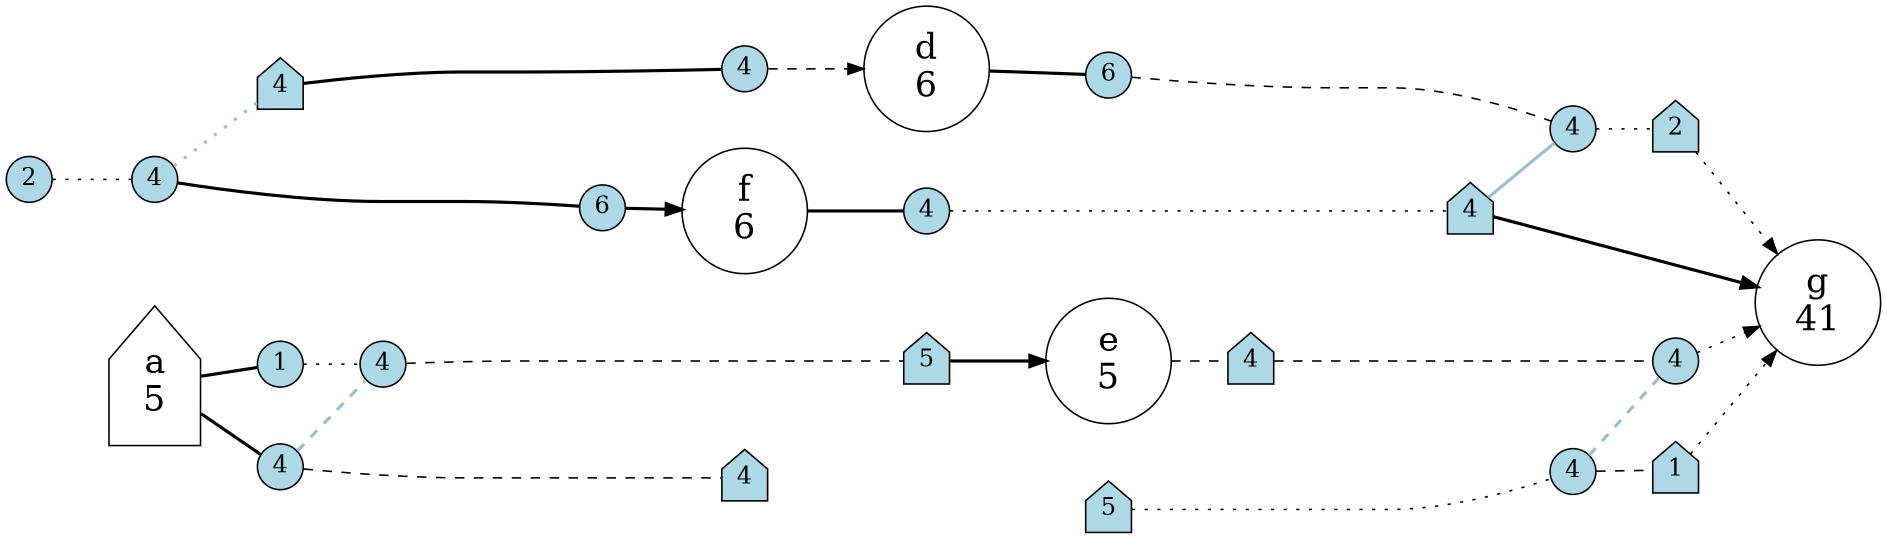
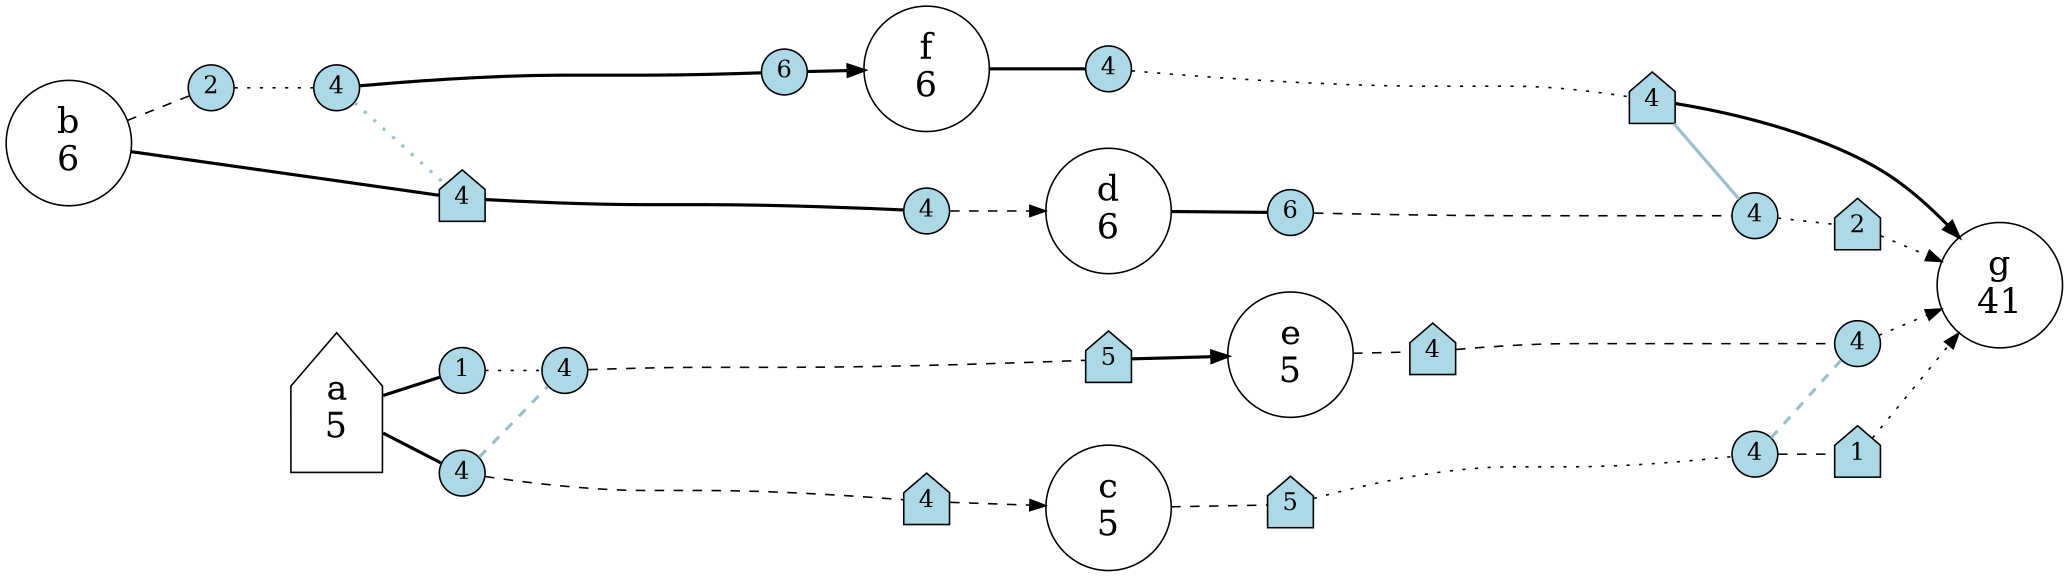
none -> (69, 143)
none -> (1109, 508)
